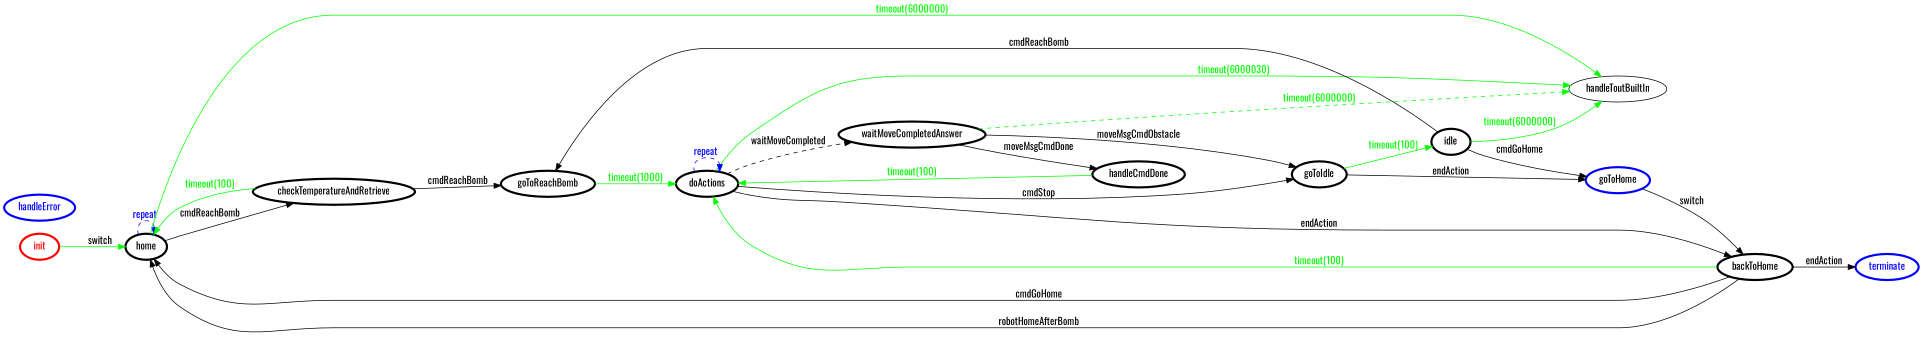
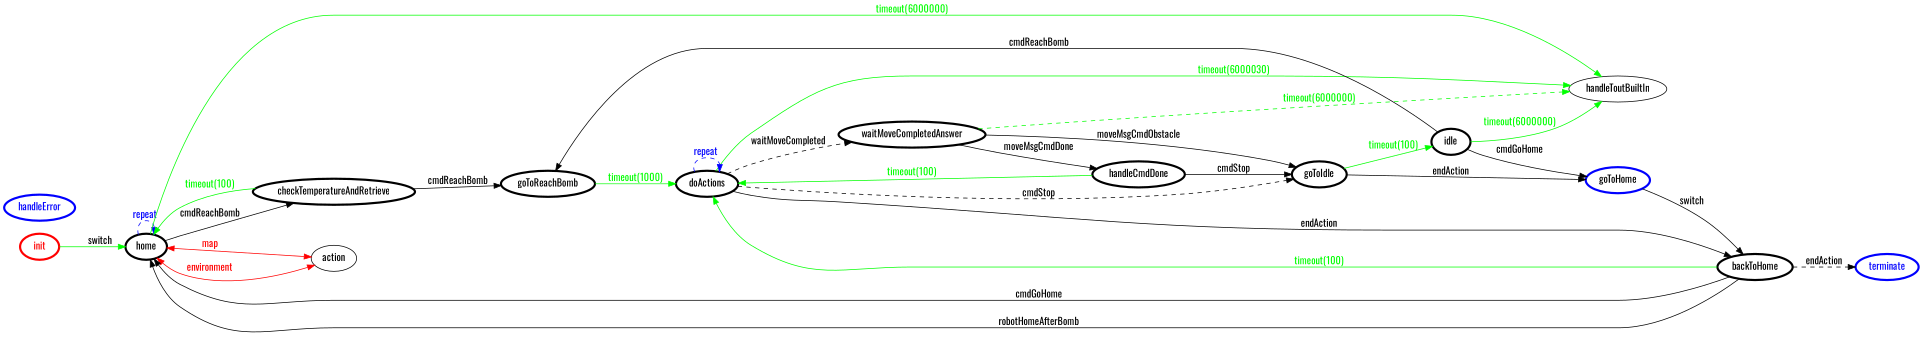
none -> (1235, 174)
(1012, 199) -> (1012, 199)
none -> (334, 258)
(1821, 267) -> (1821, 267)
